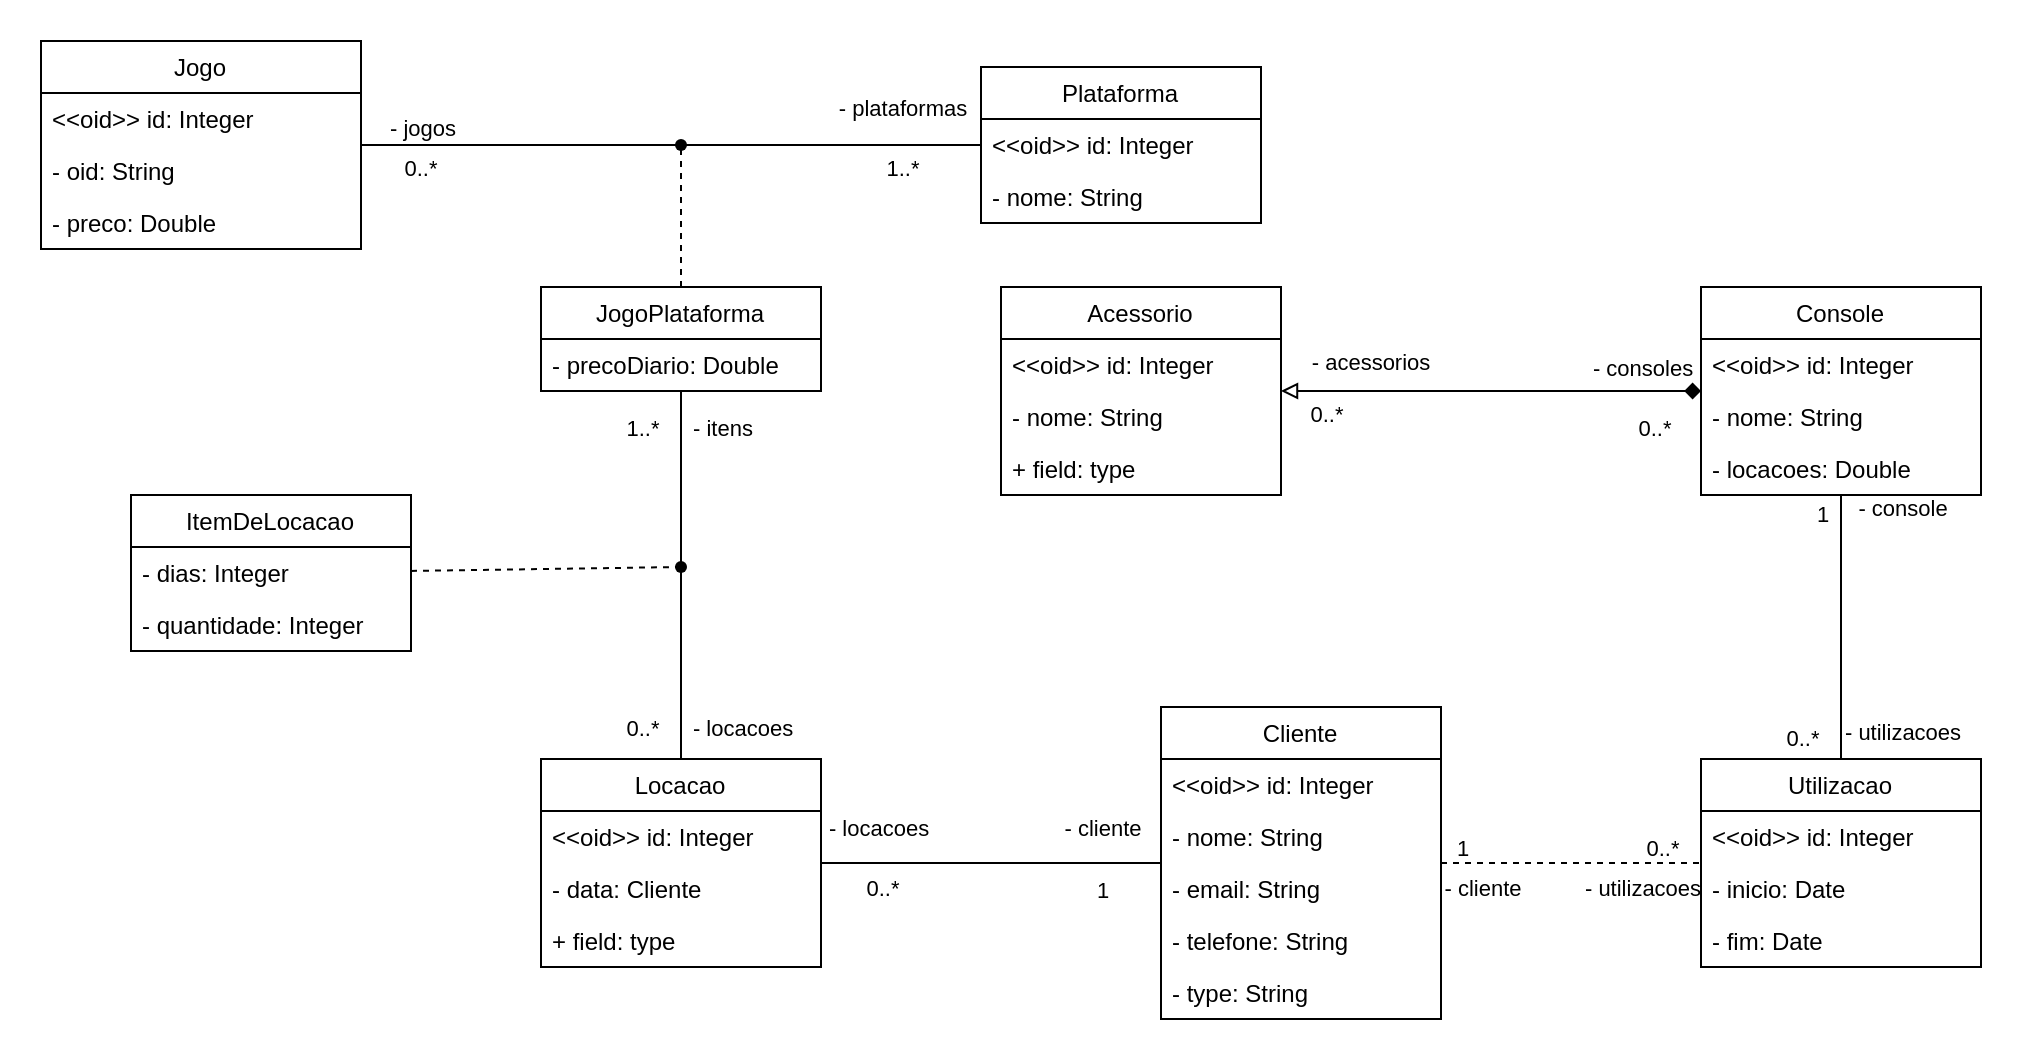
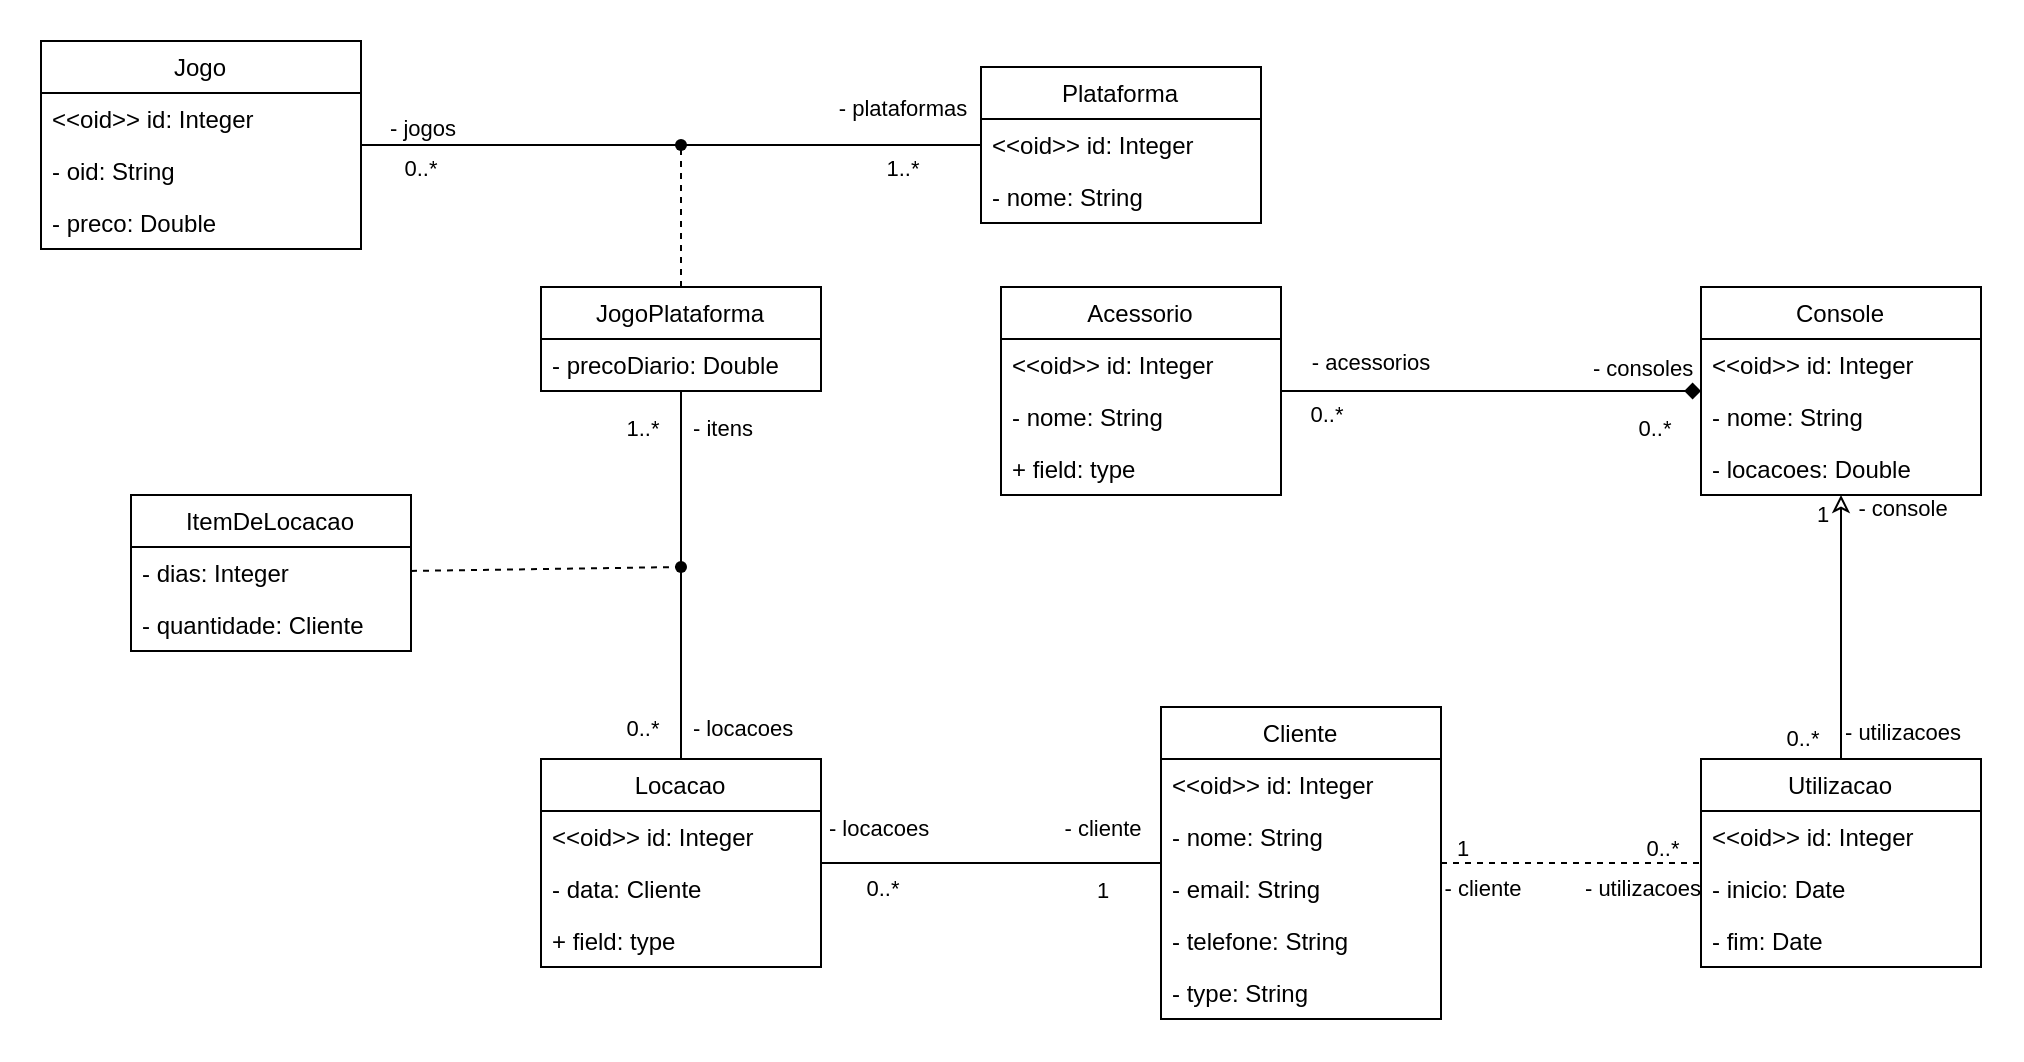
(1298, 391) -> (1291, 391)
(1841, 504) -> (1841, 510)
(271, 626) -> (264, 626)
